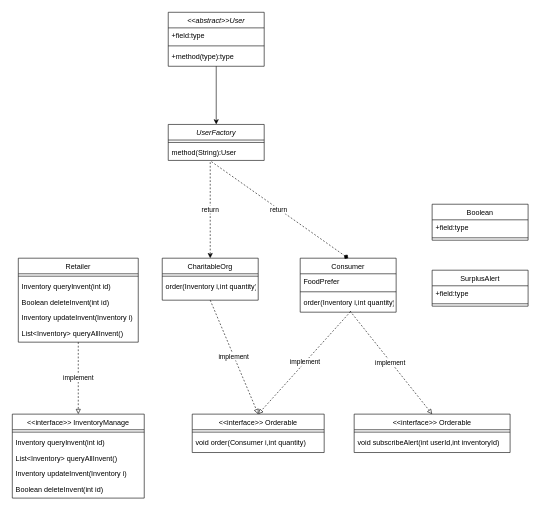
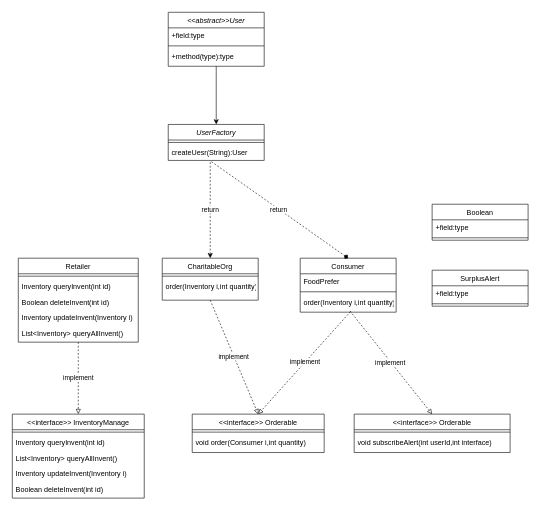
(208, 153) -> (216, 153)
(443, 443) -> (439, 443)
